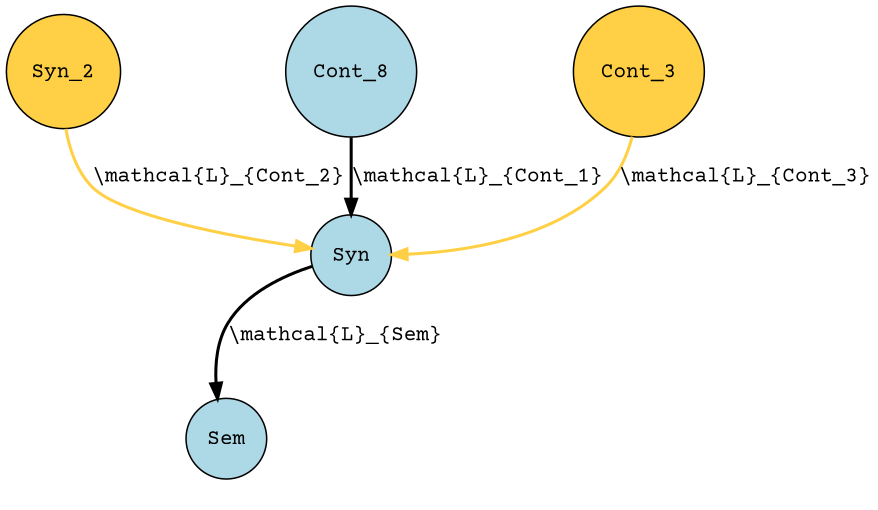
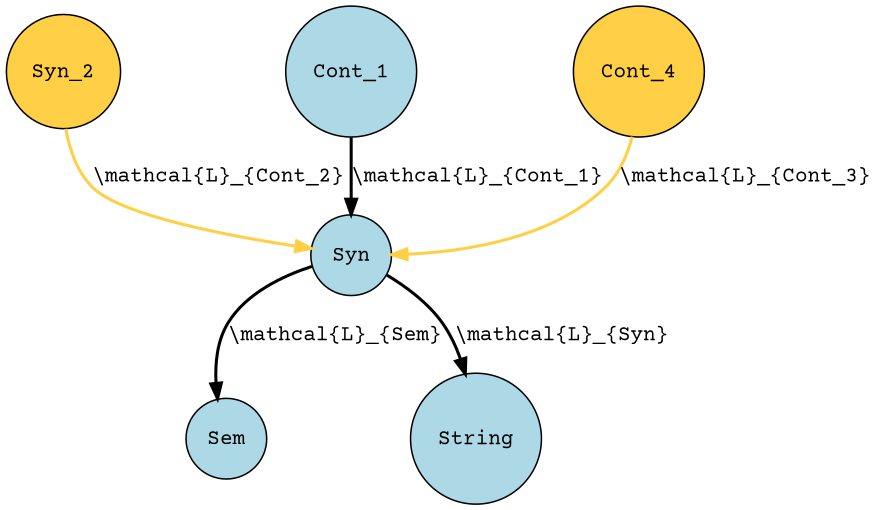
(351, 72) -> (351, 72)
(639, 72) -> (639, 72)
none -> (476, 439)
